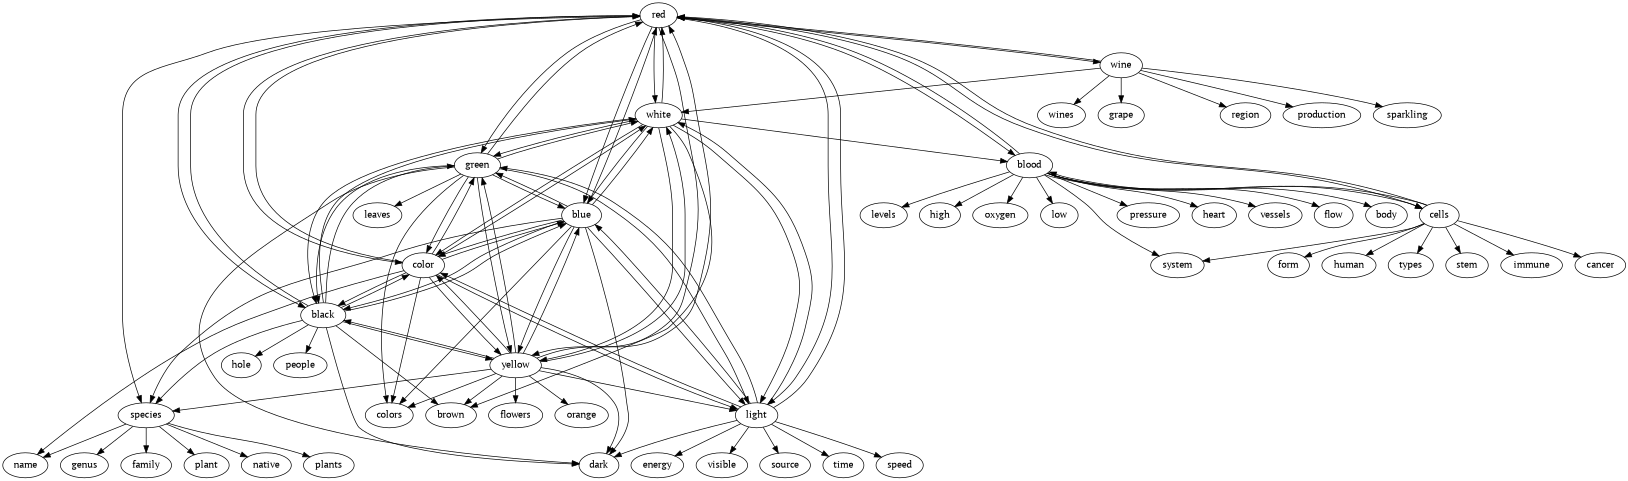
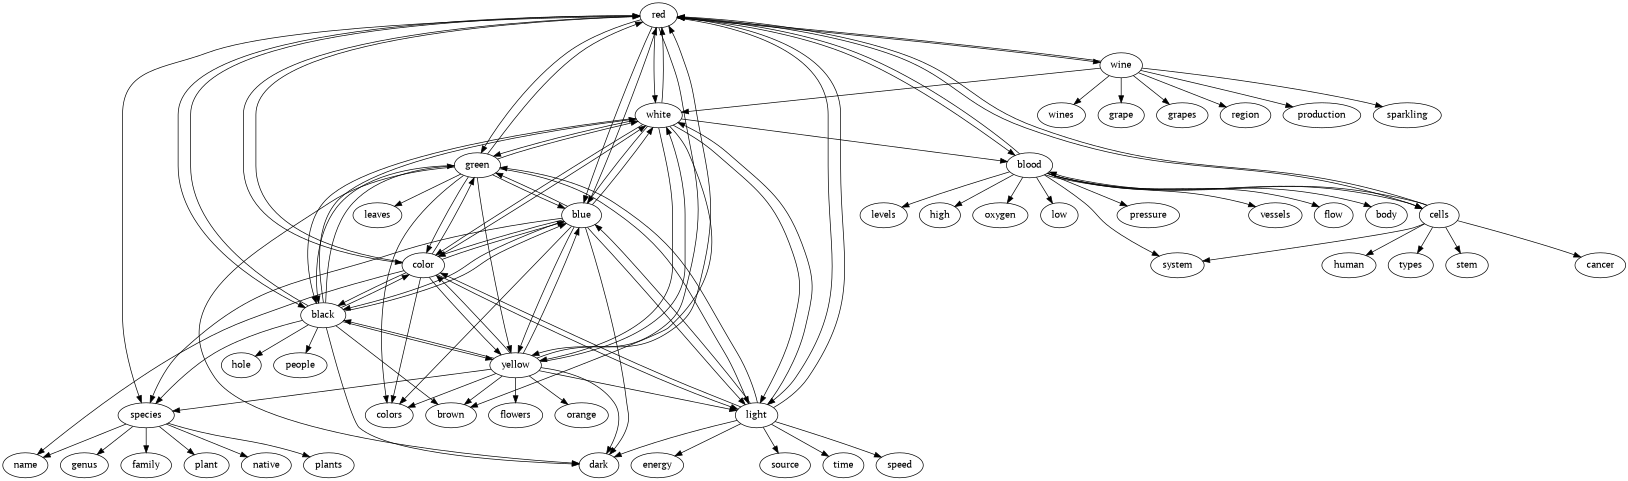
none -> (1182, 115)
(1214, 215) -> none
(1289, 265) -> none
(1532, 265) -> none
(502, 268) -> none
(722, 465) -> none
